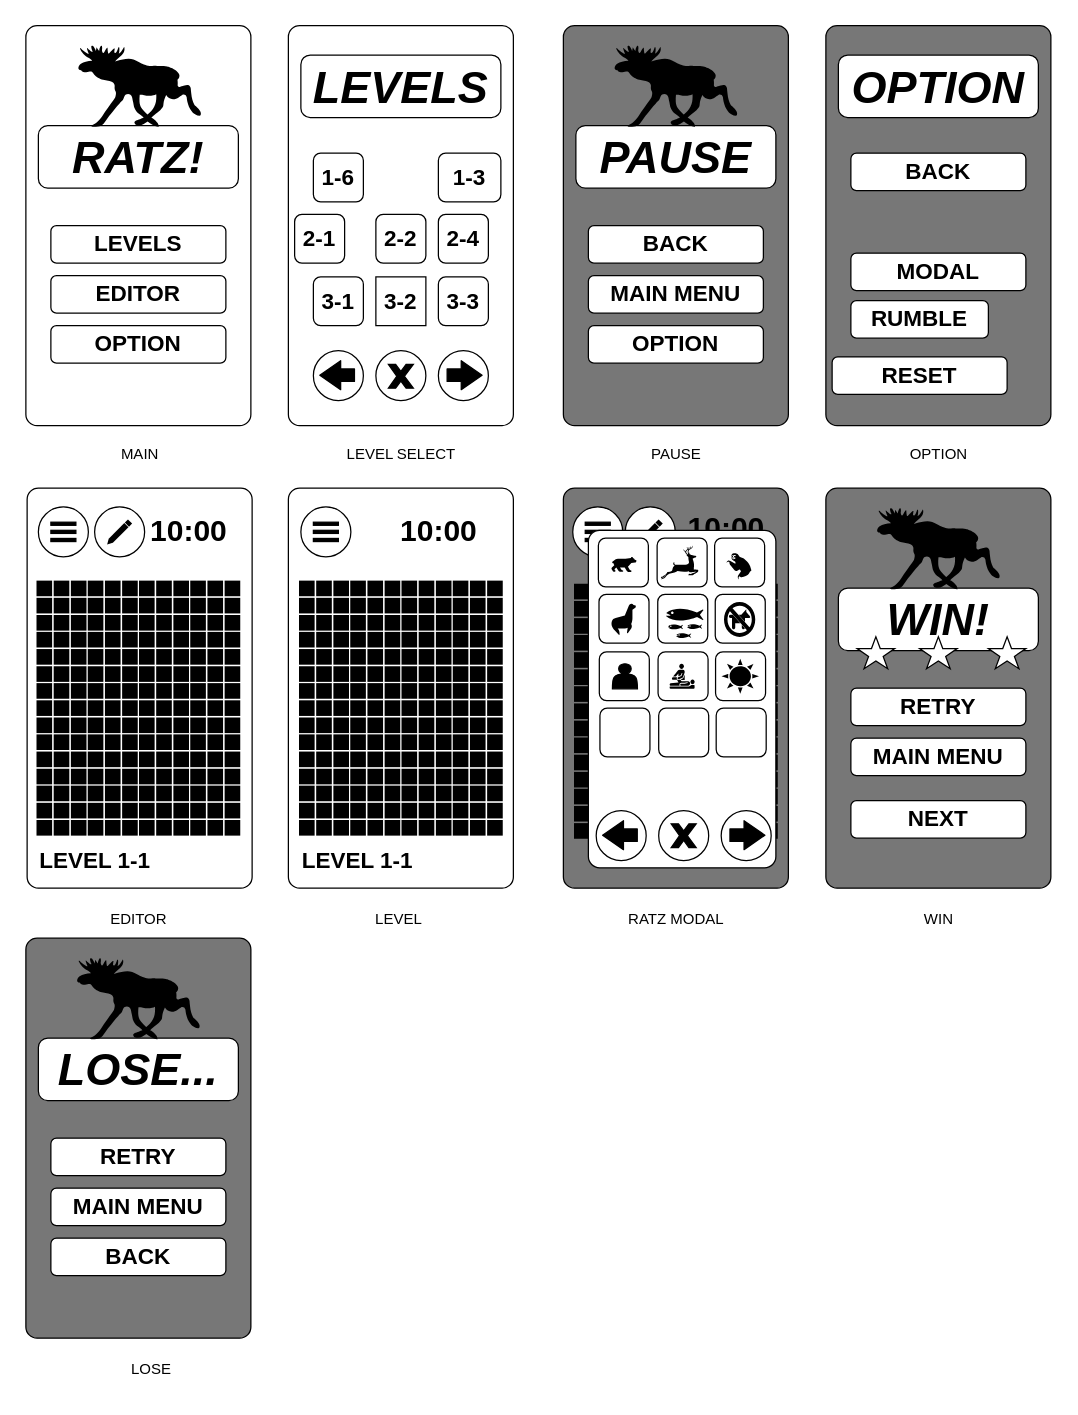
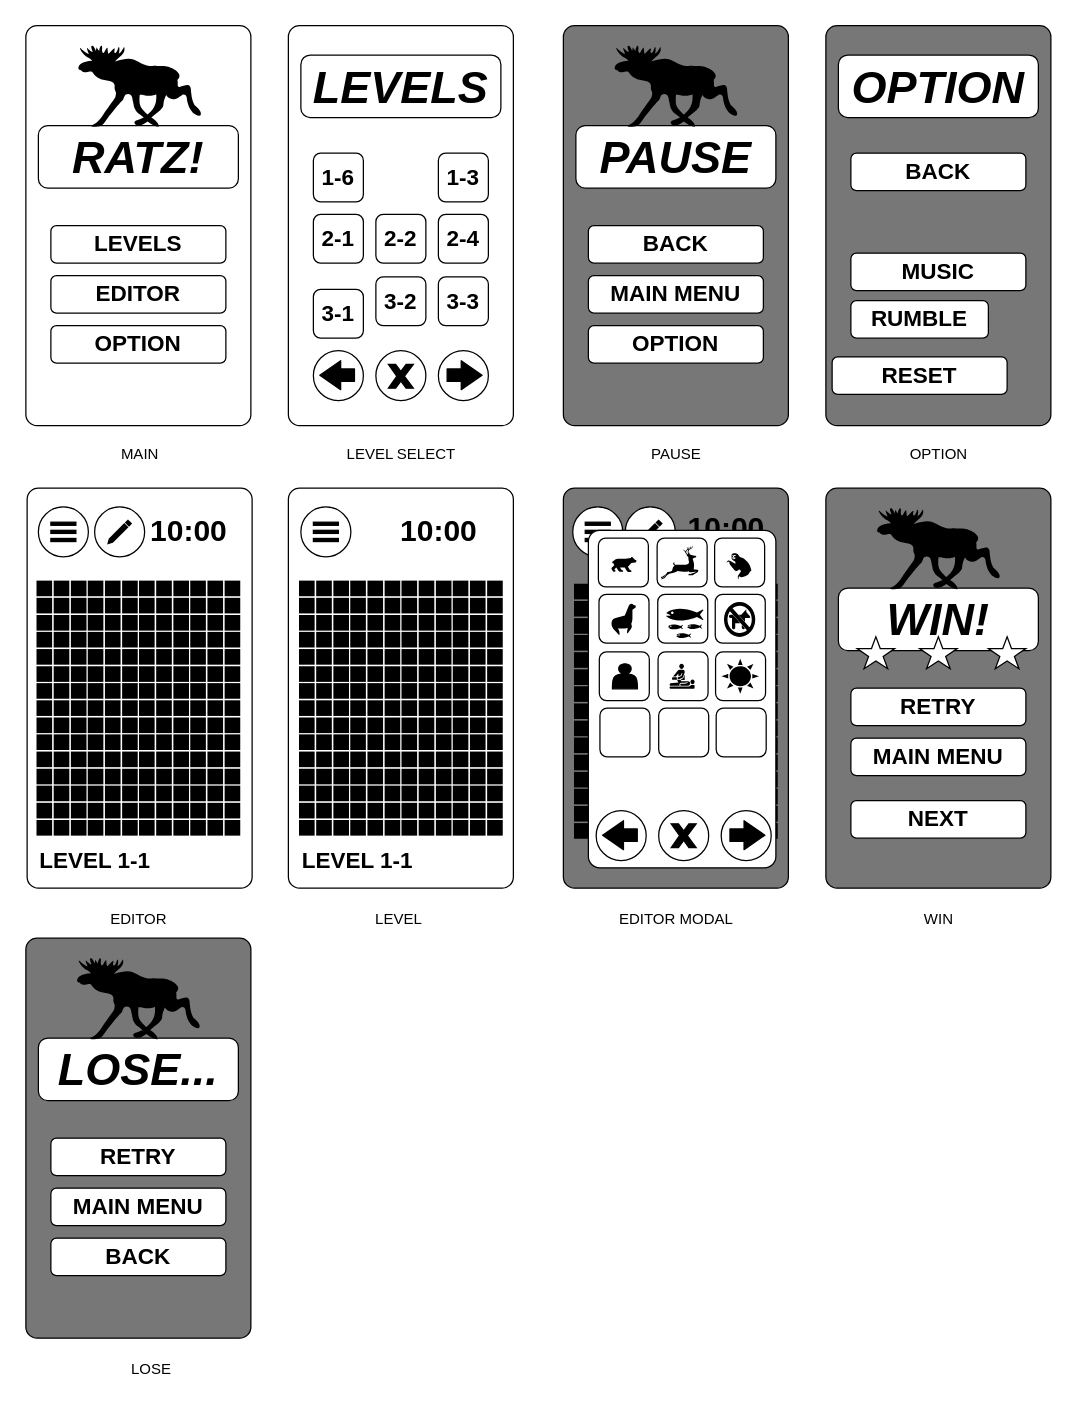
(469, 178) -> (463, 178)
(319, 239) -> (338, 239)
(938, 272) -> (938, 272)
(338, 301) -> (338, 314)
(401, 301) -> (401, 301)
(676, 919) -> (676, 919)
